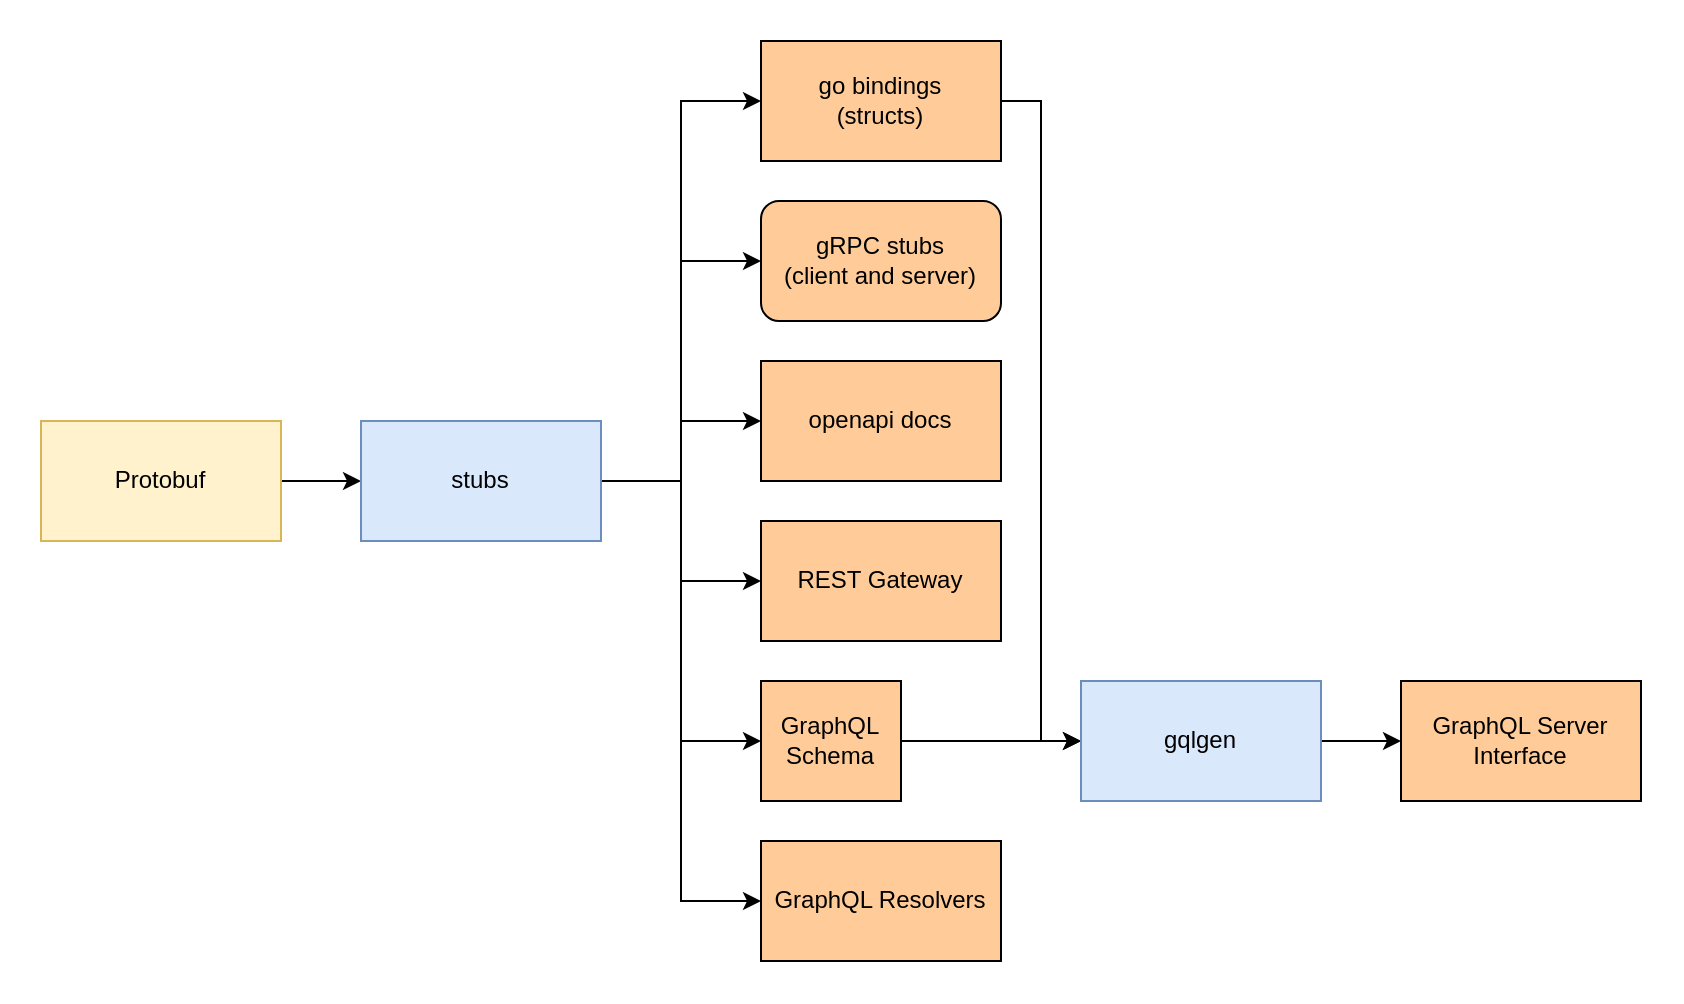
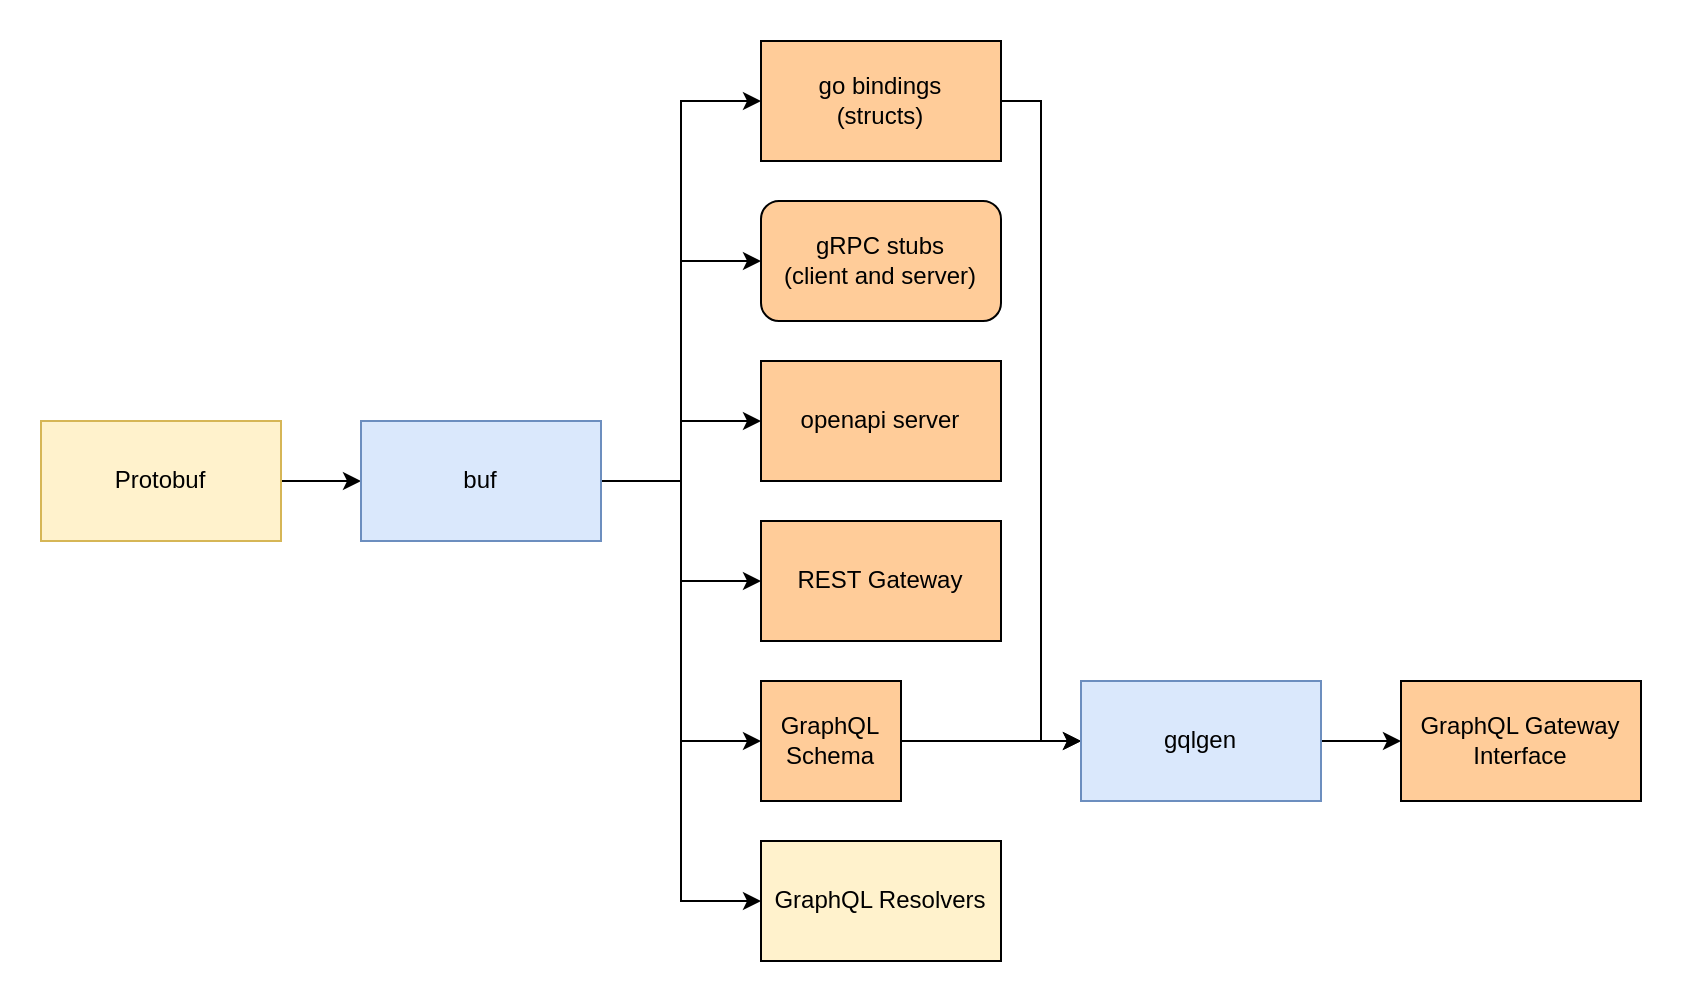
(881, 421) -> (881, 421)
(481, 481) -> (481, 481)
(1521, 741) -> (1521, 741)
(881, 901) -> (881, 901)
